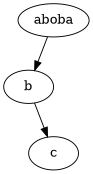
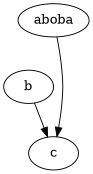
(43, 49) -> (63, 82)
